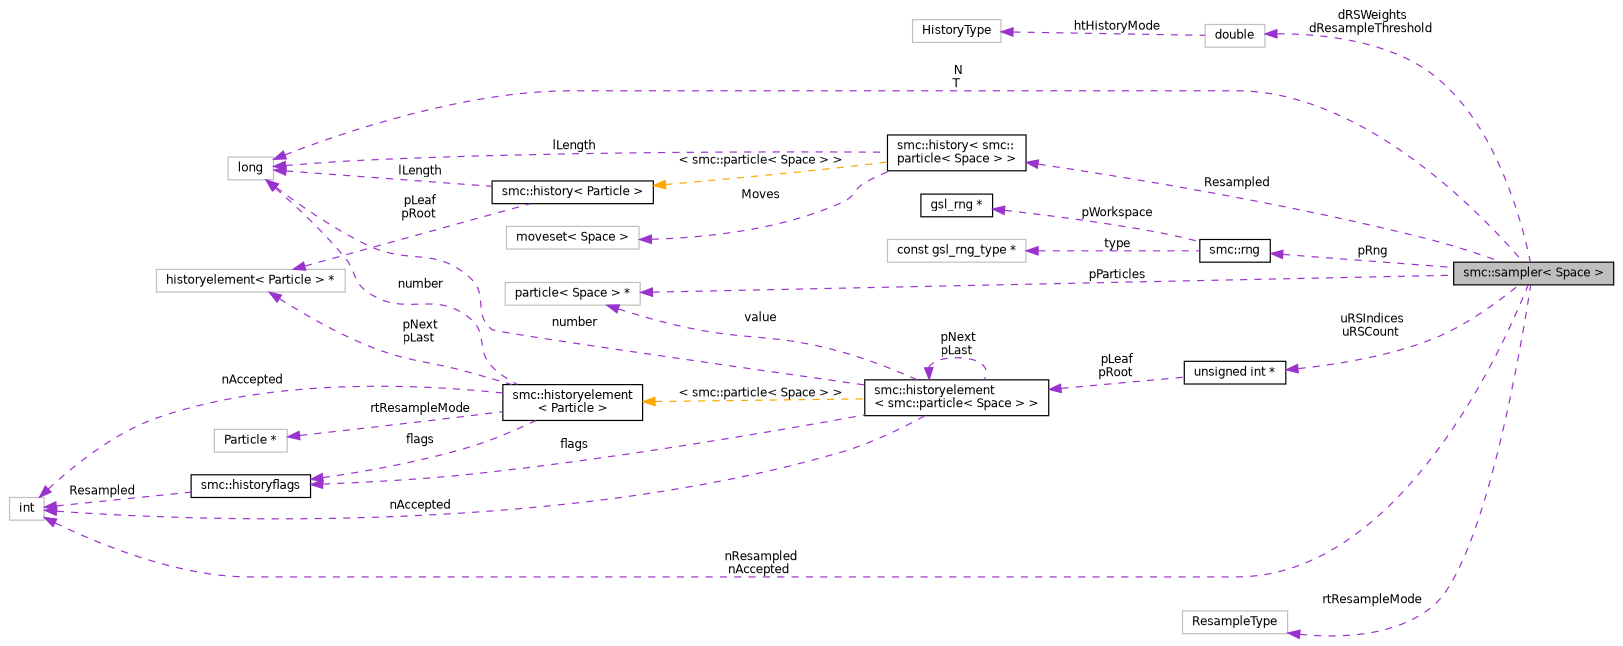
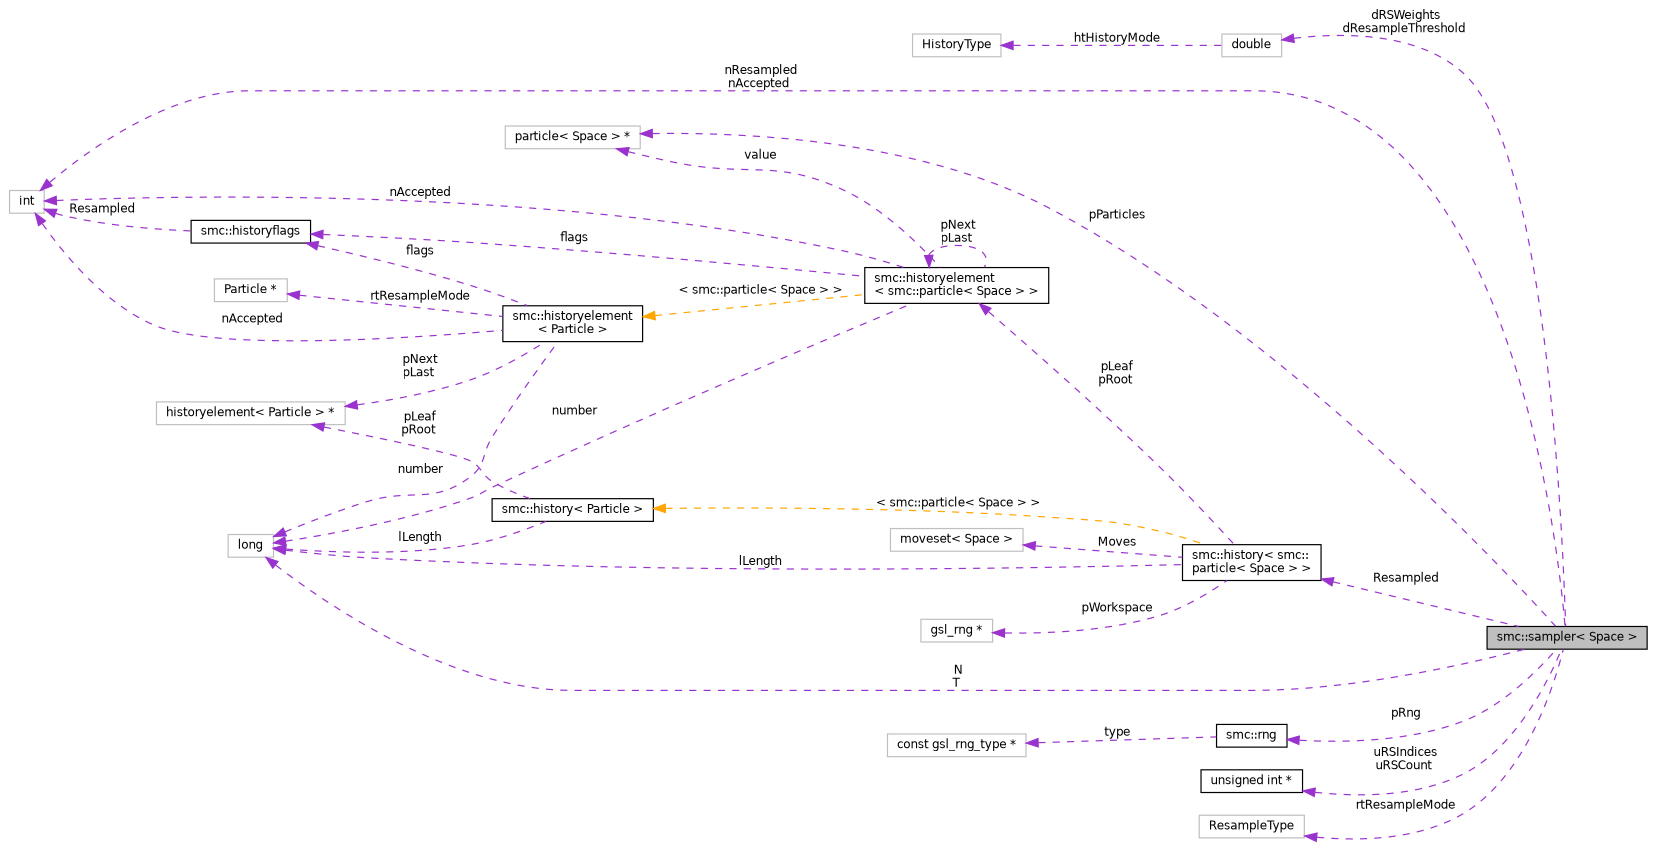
(957, 205) -> (957, 631)
(1103, 223) -> (1121, 625)
(1123, 383) -> (1115, 424)
